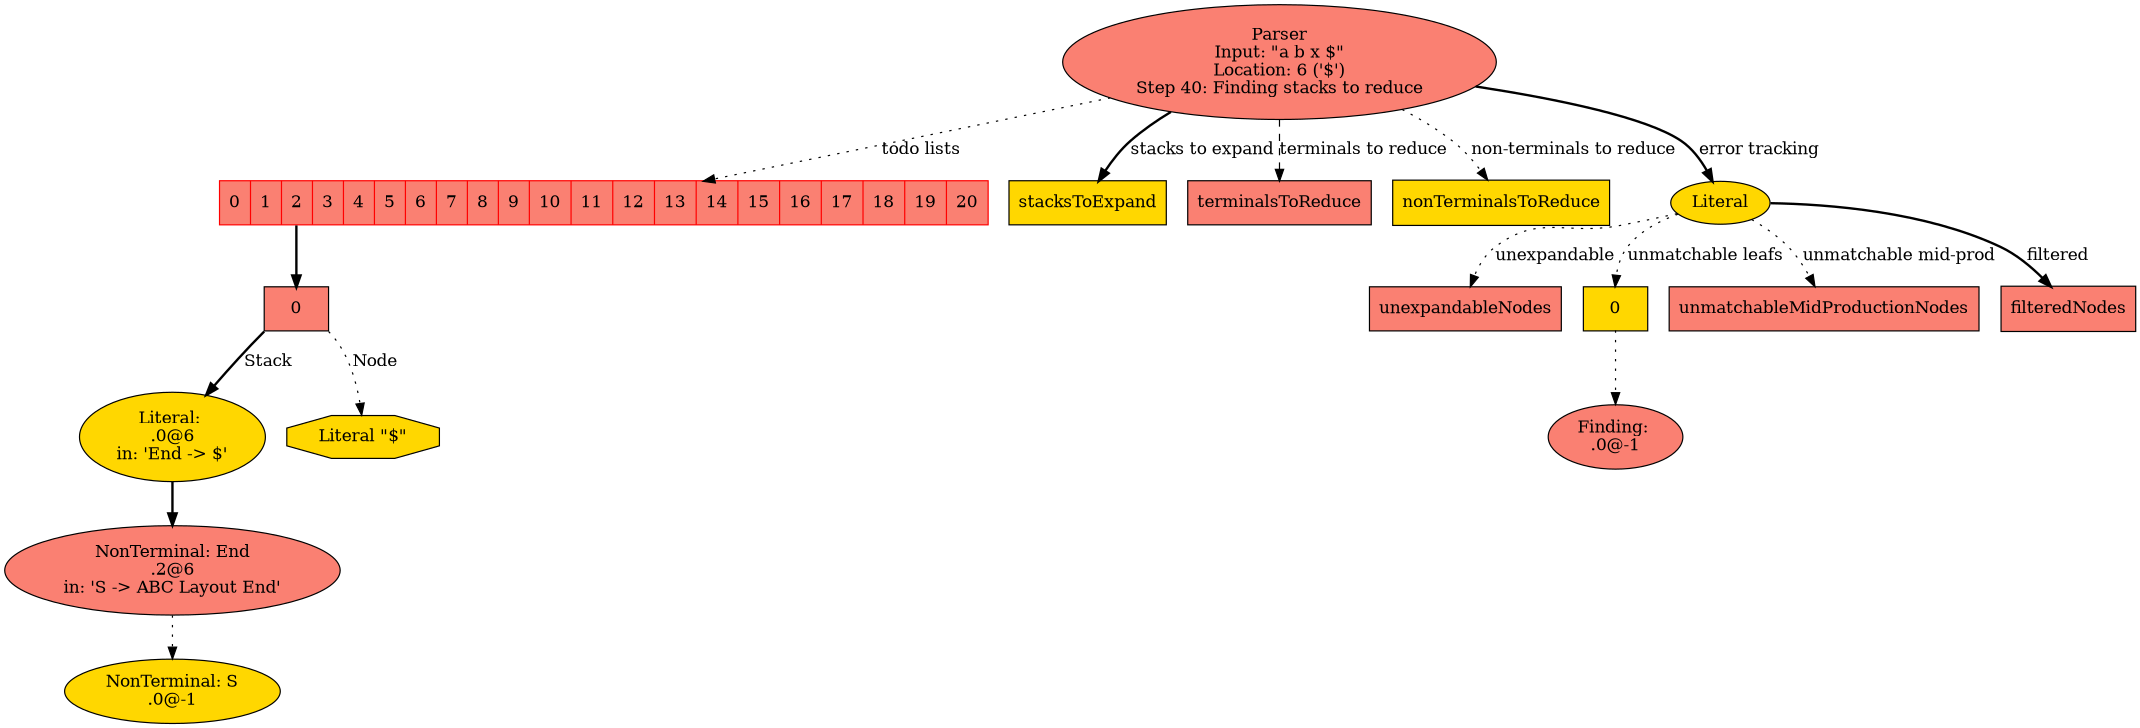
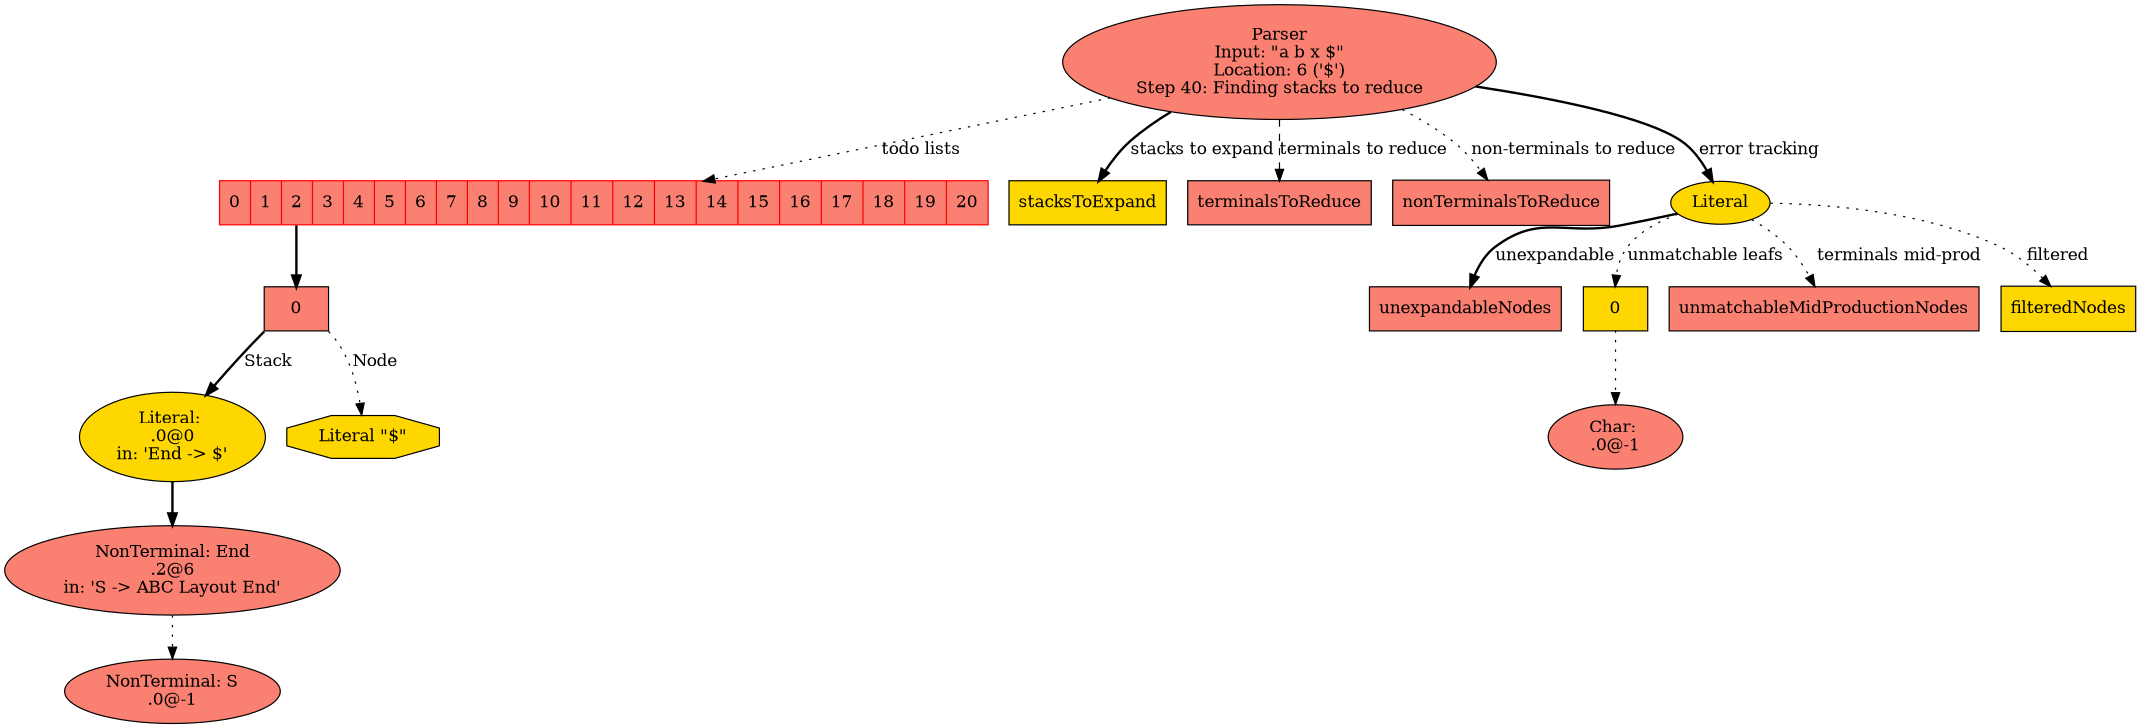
(1501, 203) -> (1501, 203)
(1914, 219) -> (1914, 219)
(1567, 228) -> (1567, 228)
(1899, 256) -> (1899, 256)
(2068, 309) -> (2068, 309)
(172, 437) -> (172, 437)
(1616, 437) -> (1616, 437)
(172, 691) -> (172, 691)
